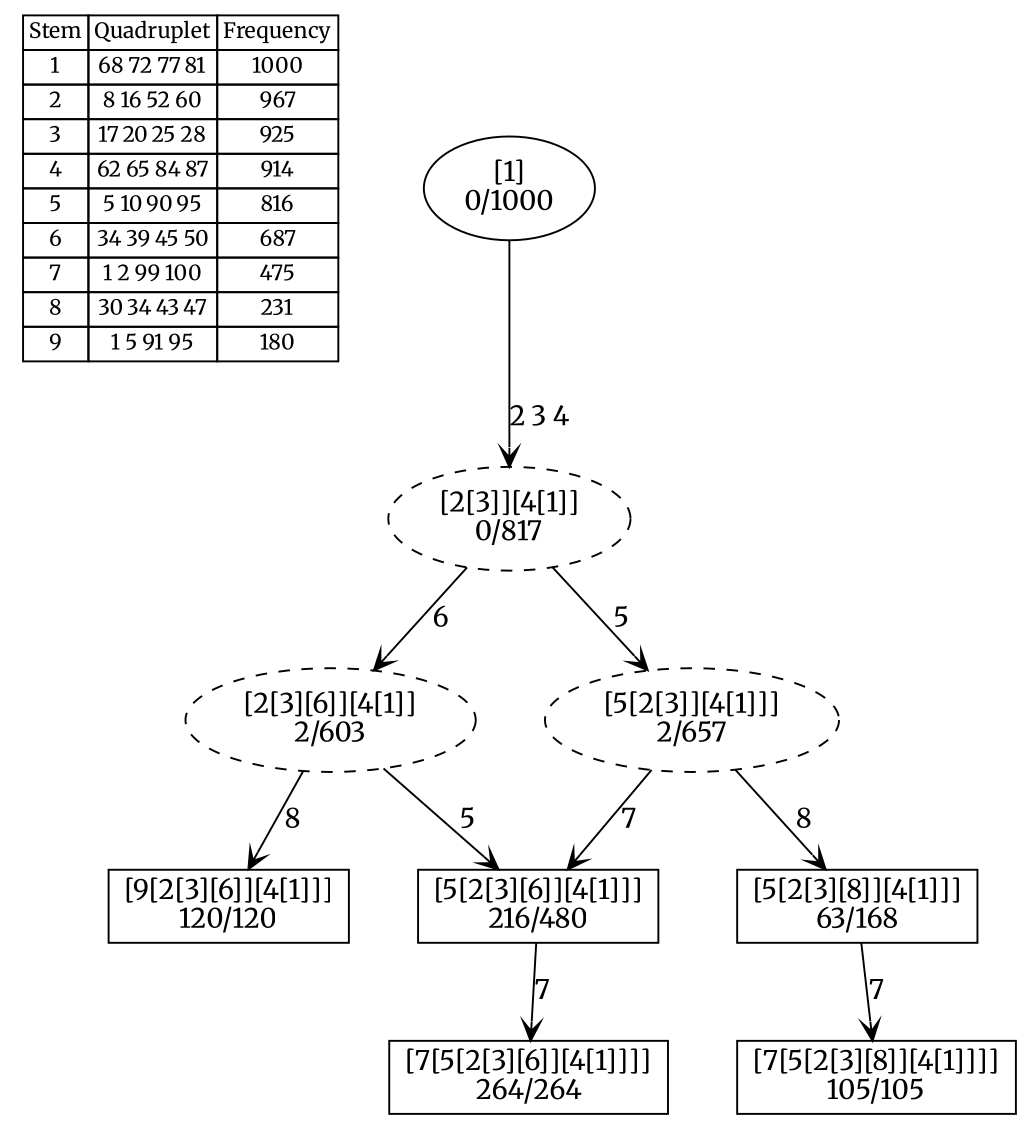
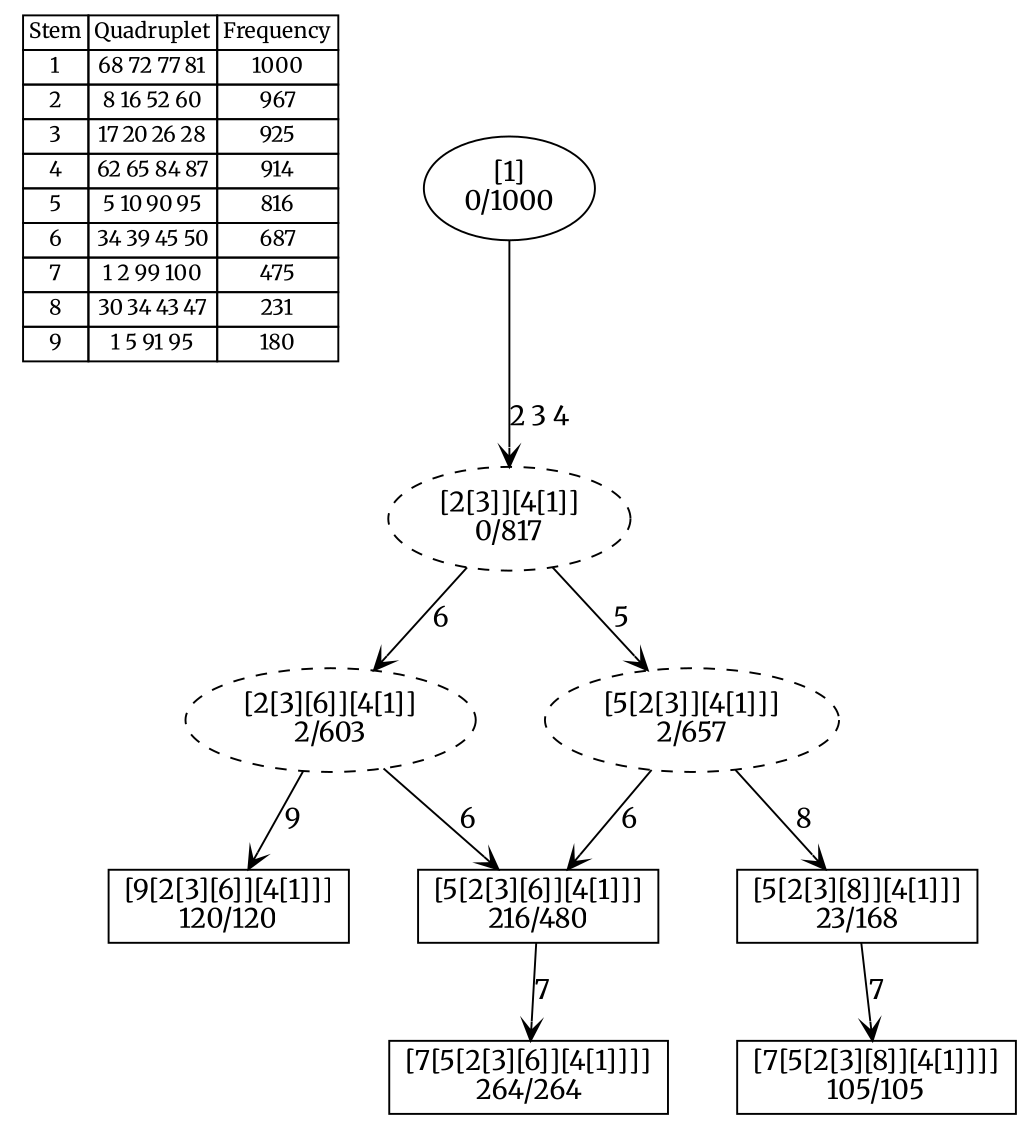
(153, 136) -> (153, 136)
(296, 821) -> (296, 821)
(471, 821) -> (471, 821)
(632, 821) -> (632, 821)
(857, 906) -> (857, 906)
